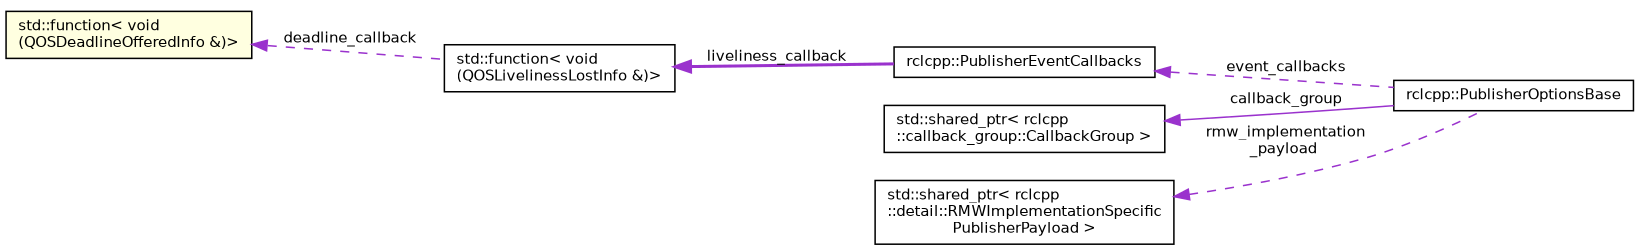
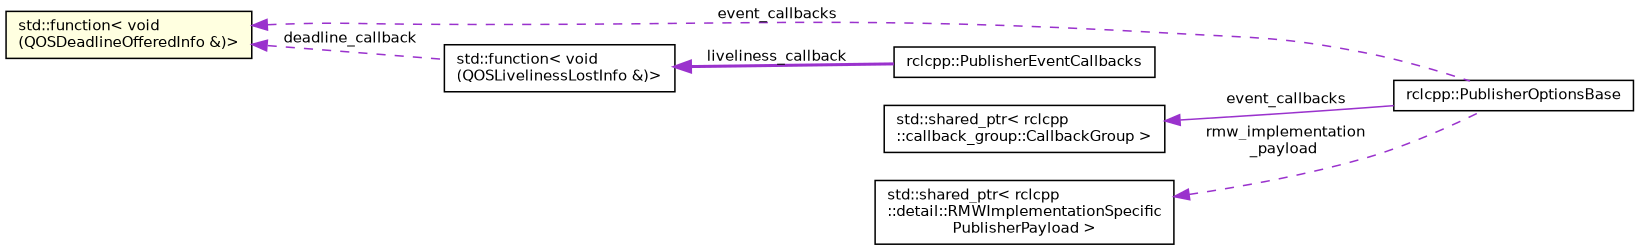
(1282, 80) -> (871, 23)
(1284, 99) -> (1284, 99)
